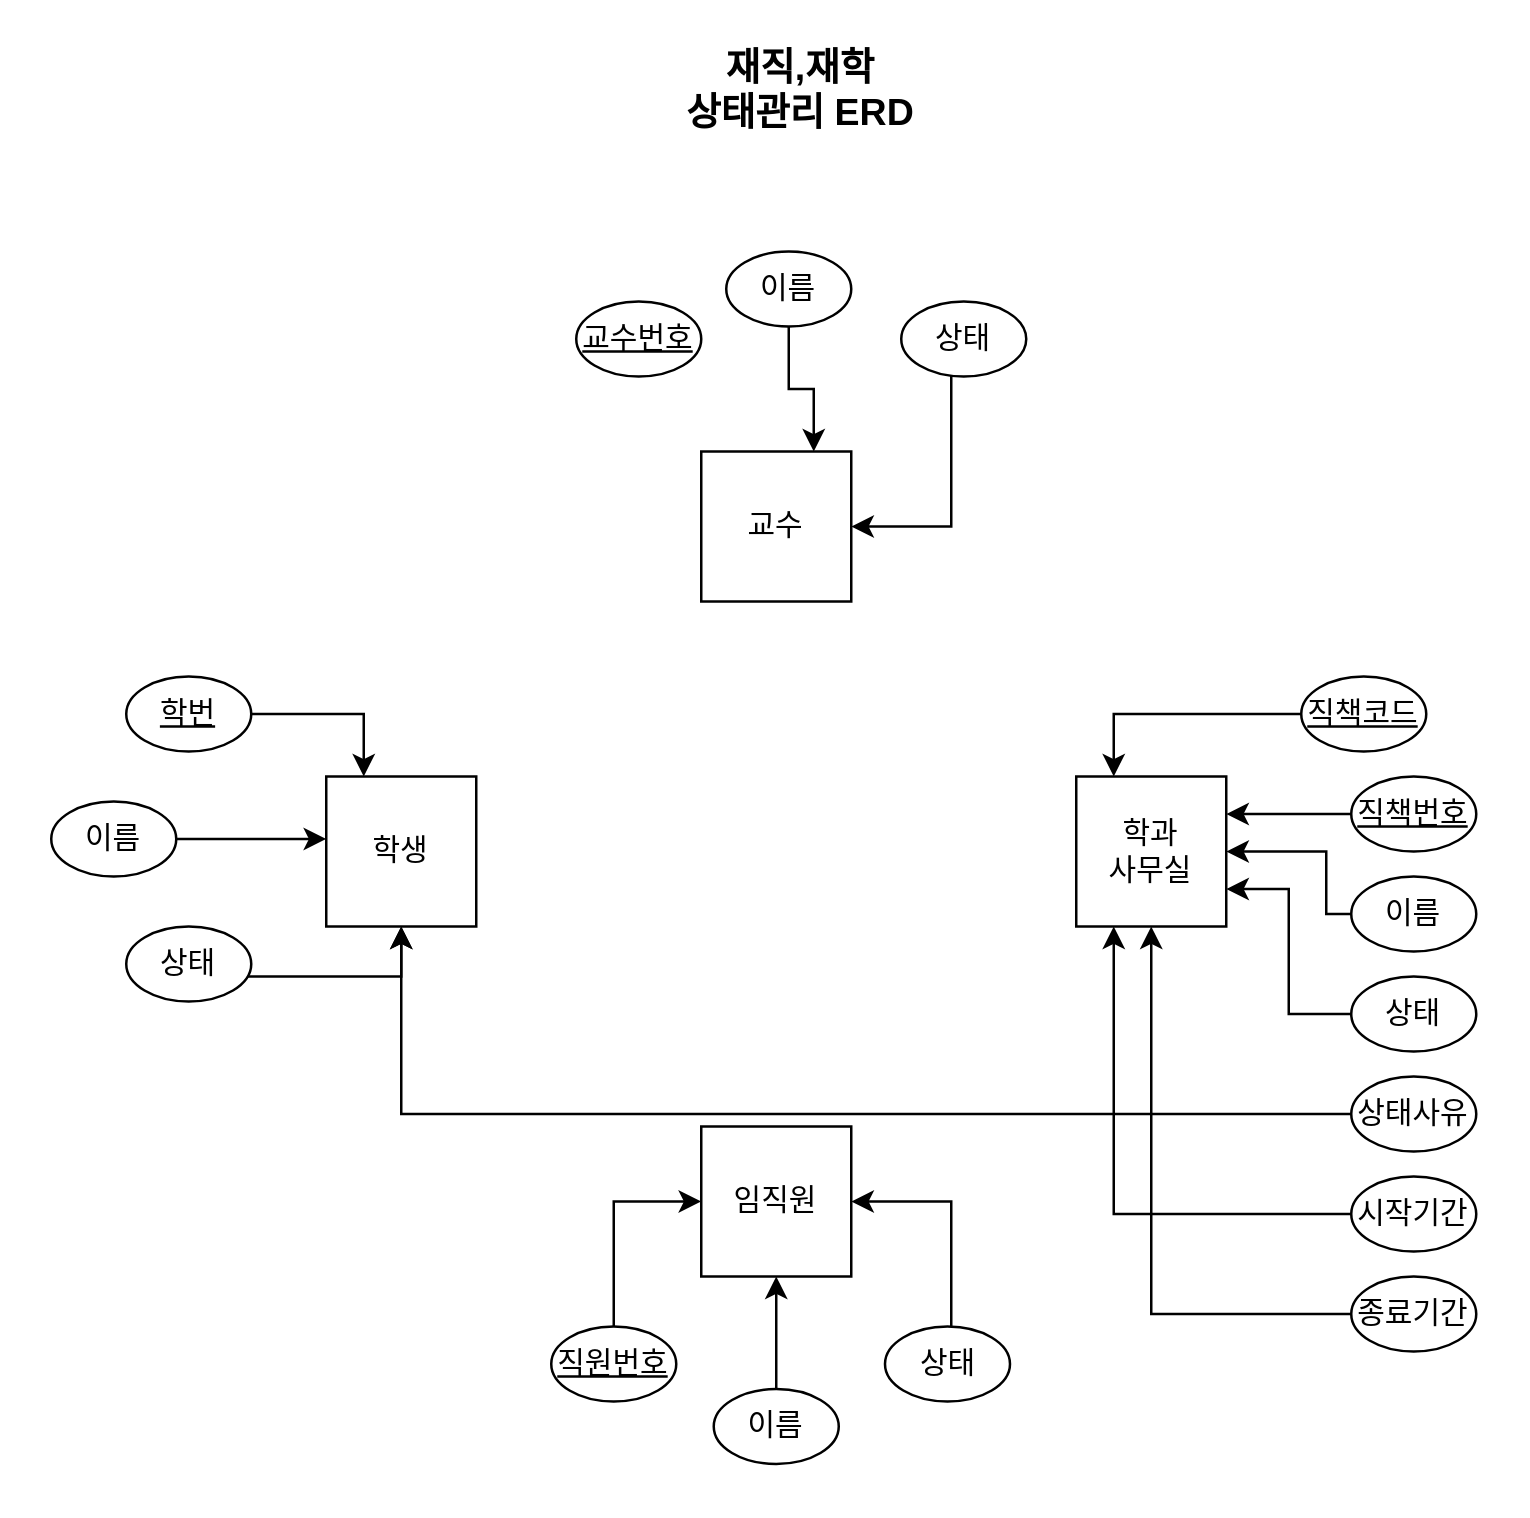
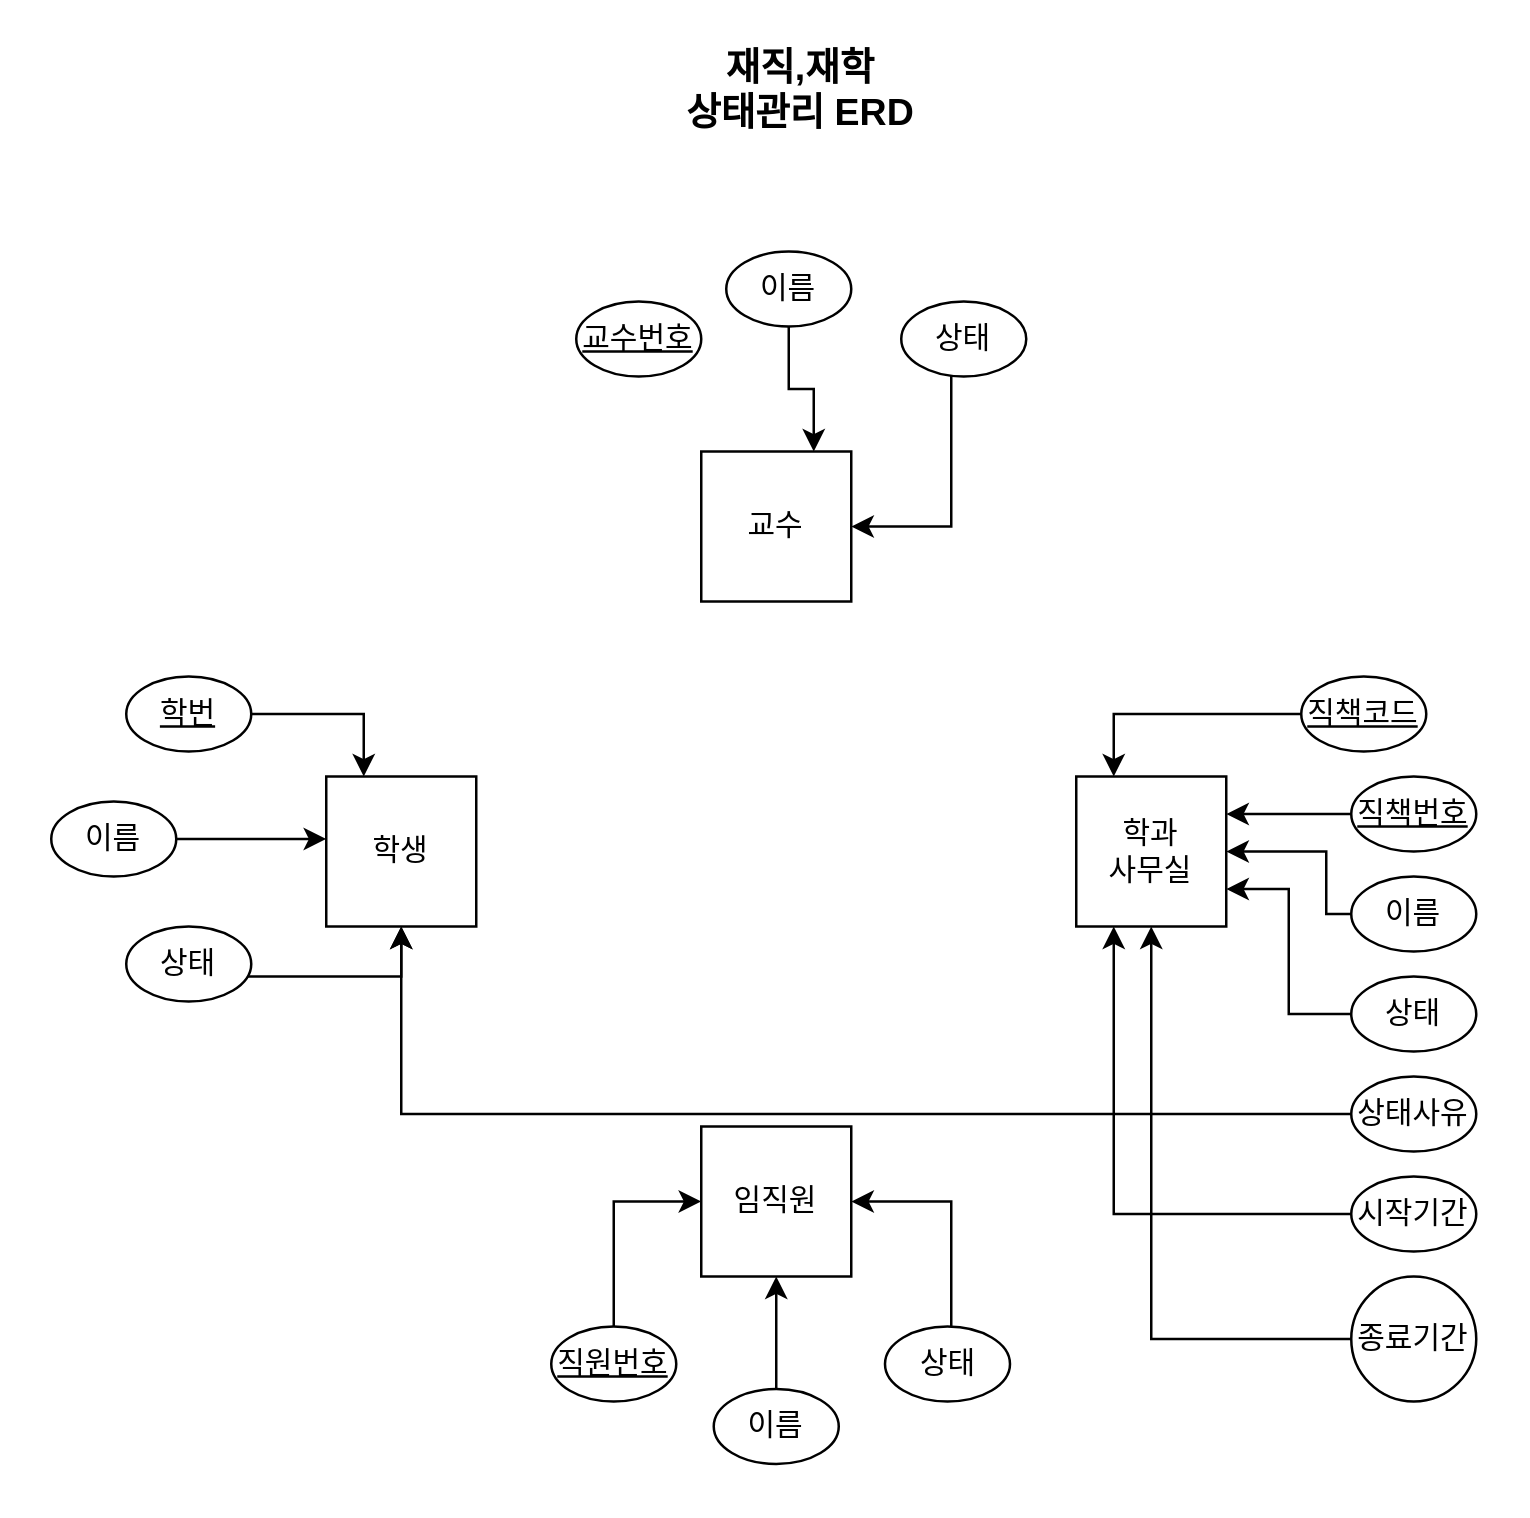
(1414, 1314) -> (1414, 1339)
